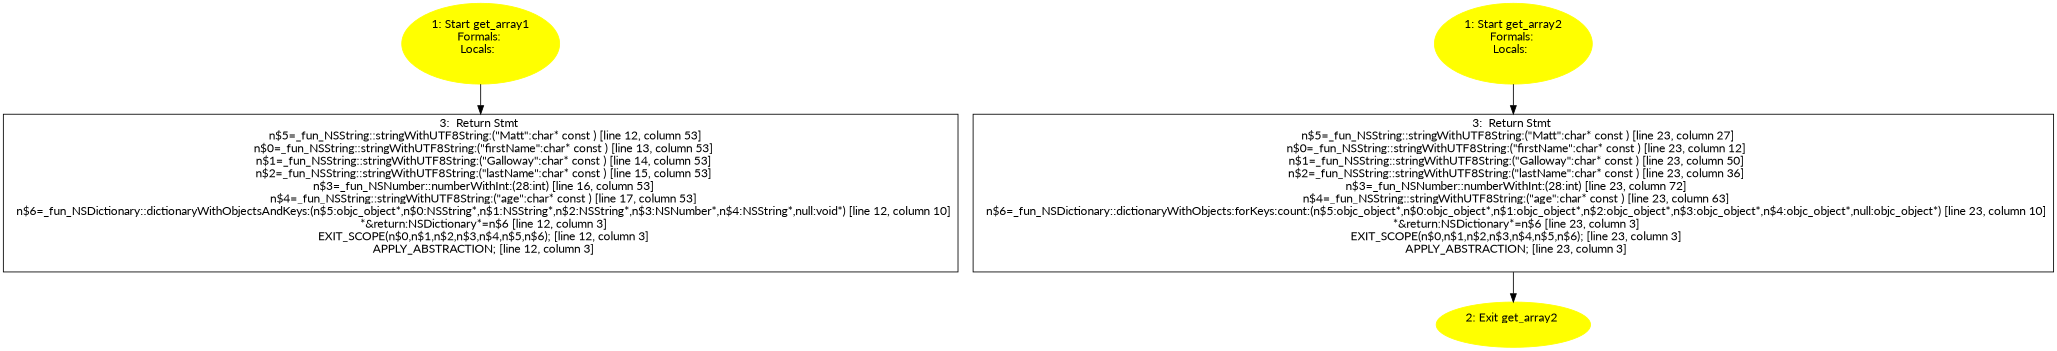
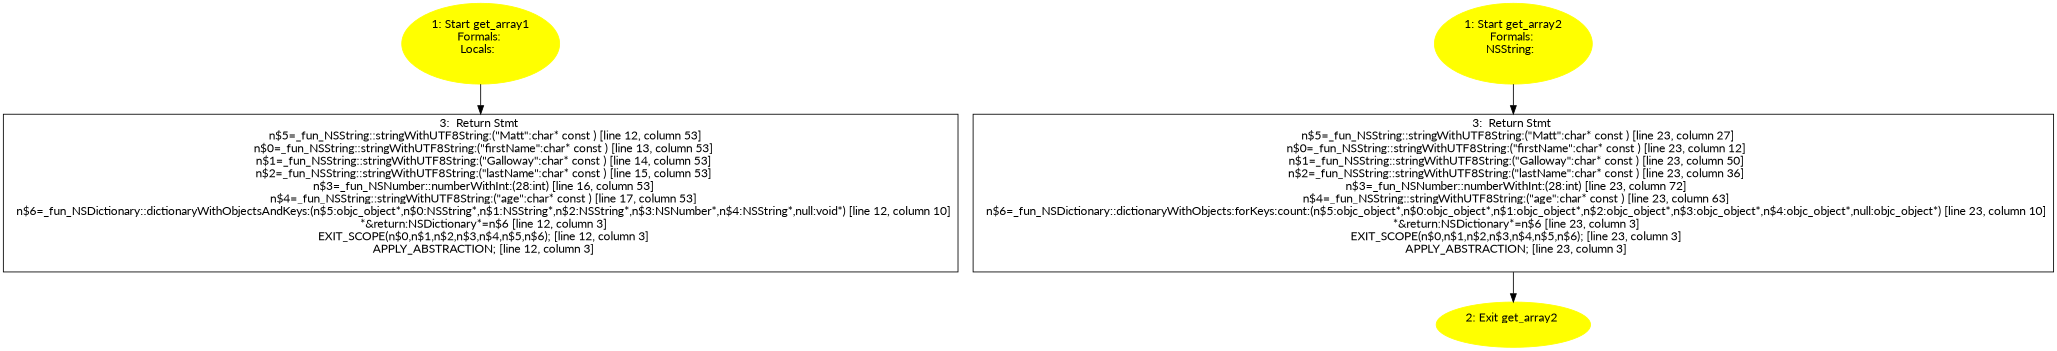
(1513, 44) -> (1513, 44)
